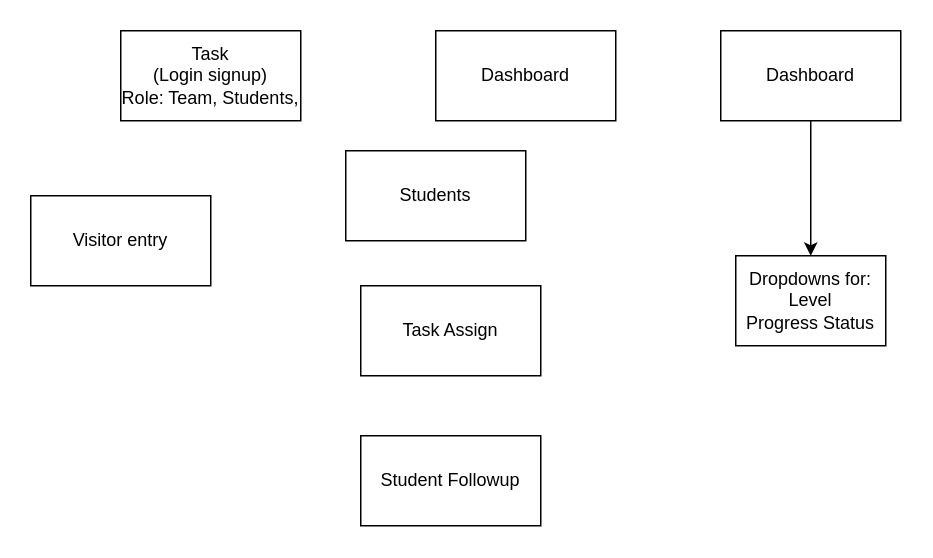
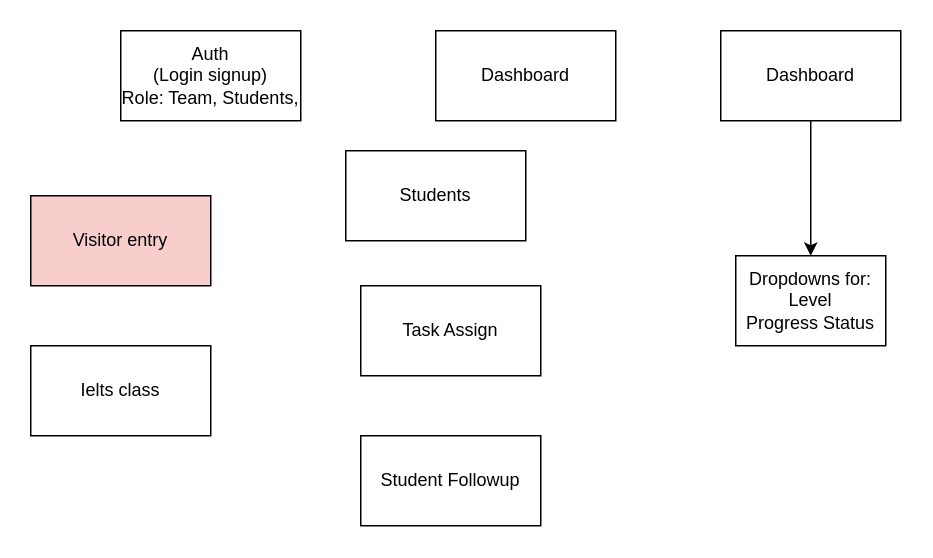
(211, 76) -> (211, 76)
(121, 241) -> (121, 241)
none -> (121, 391)
